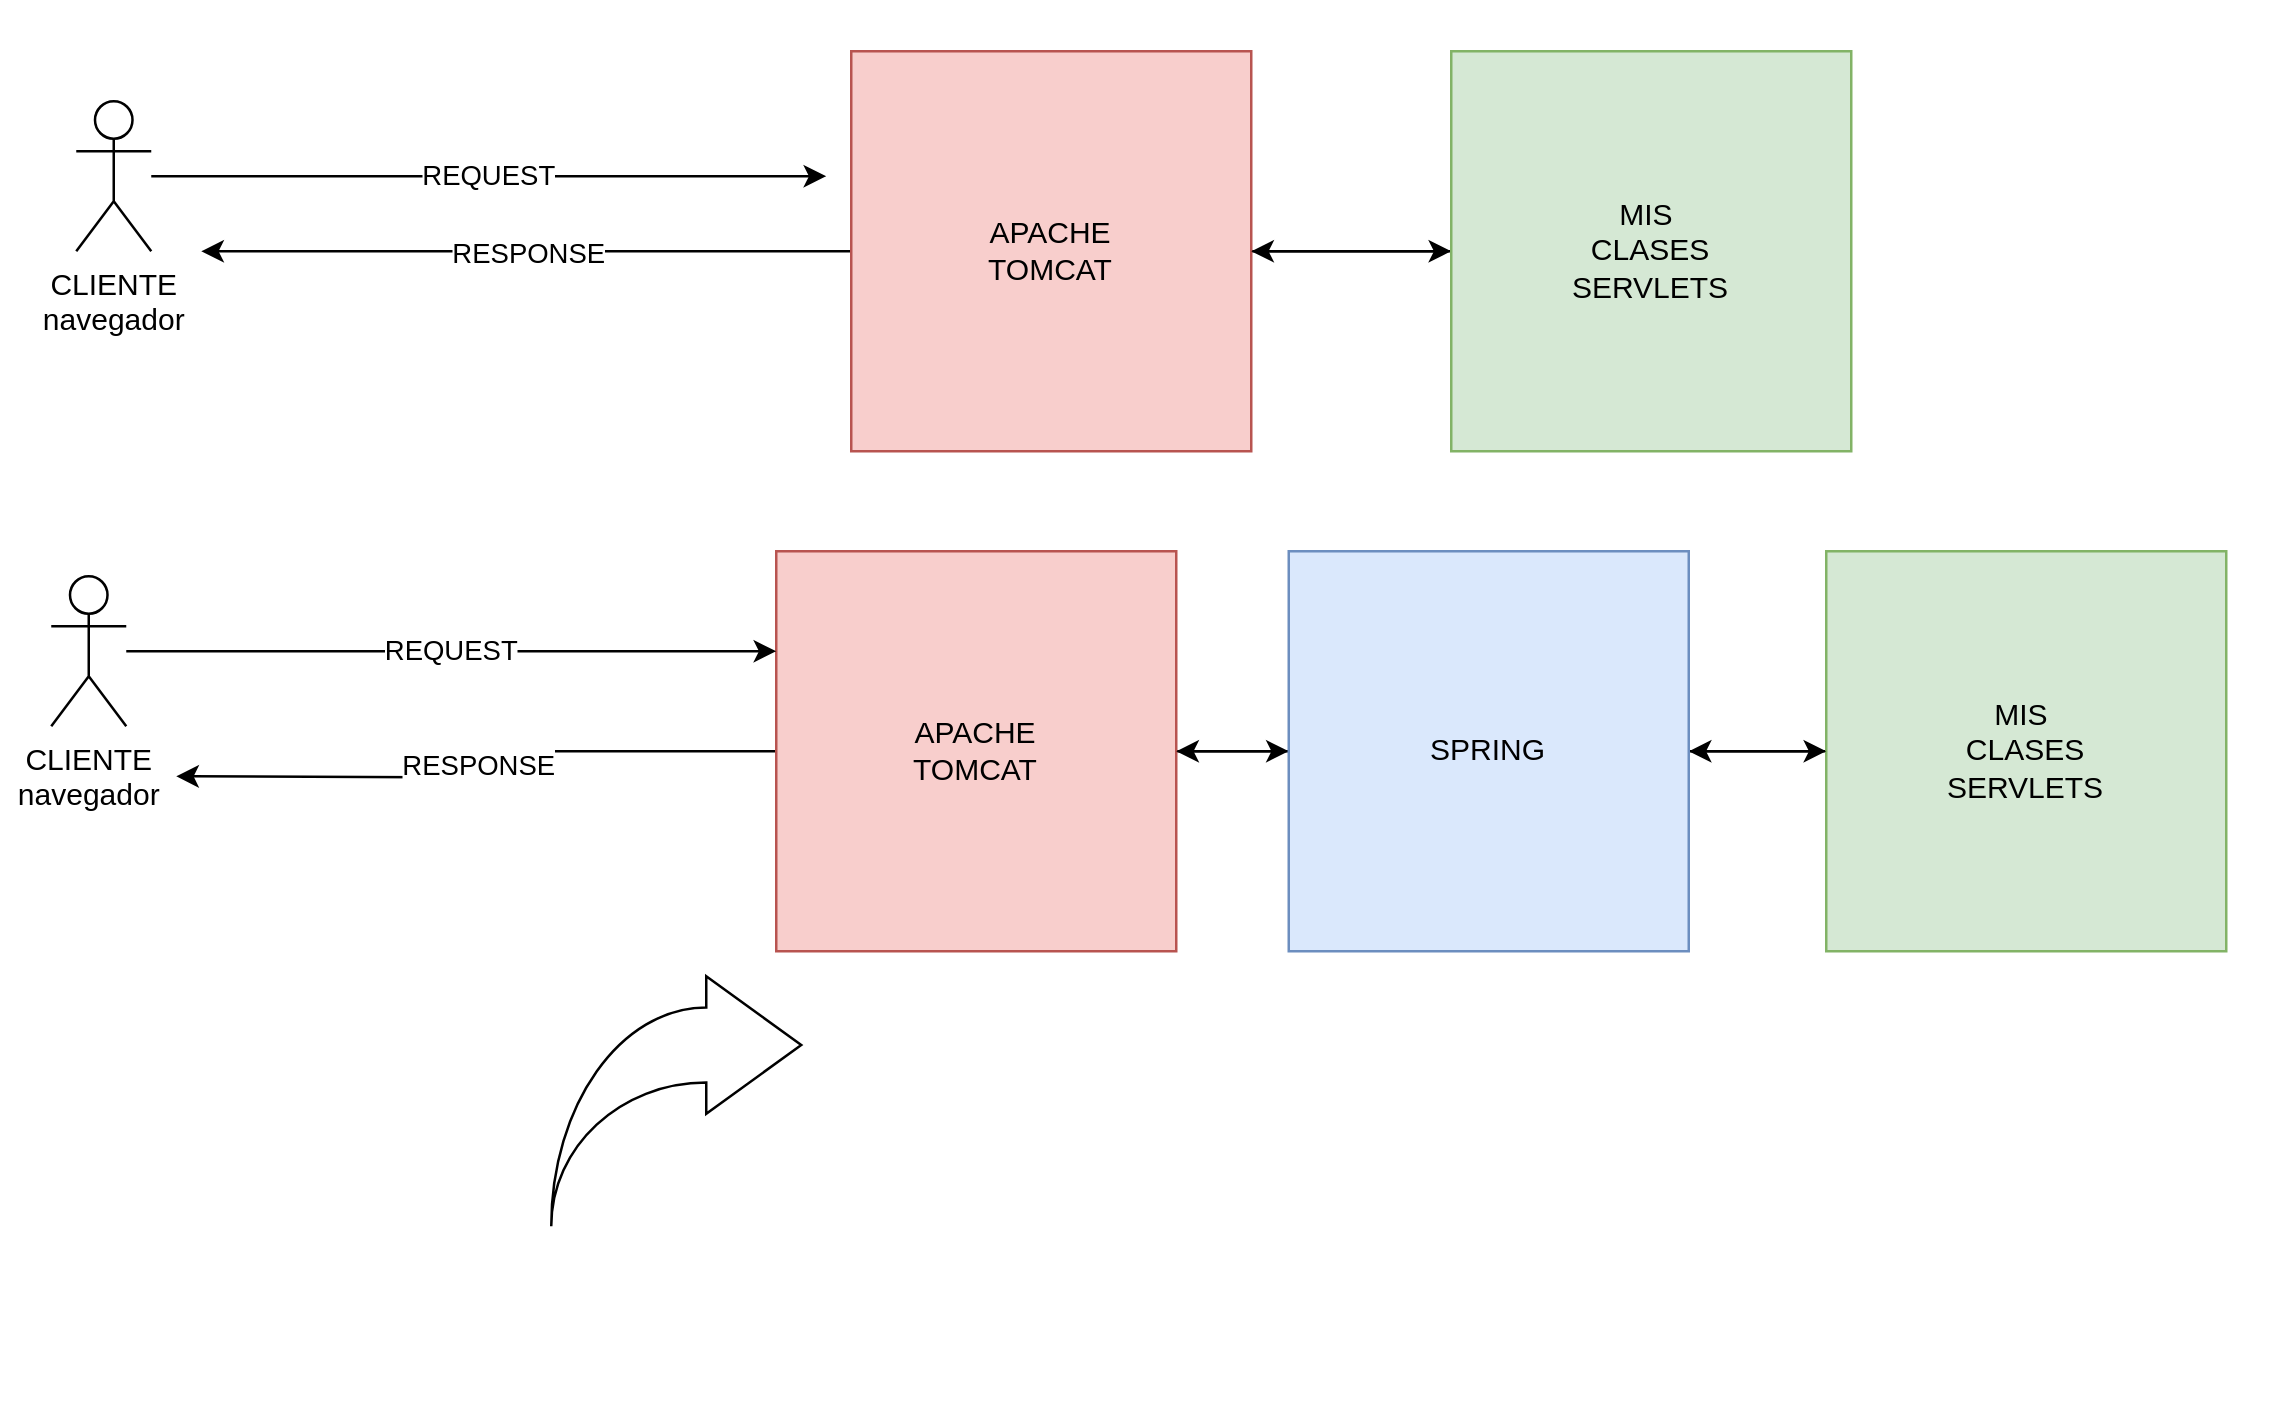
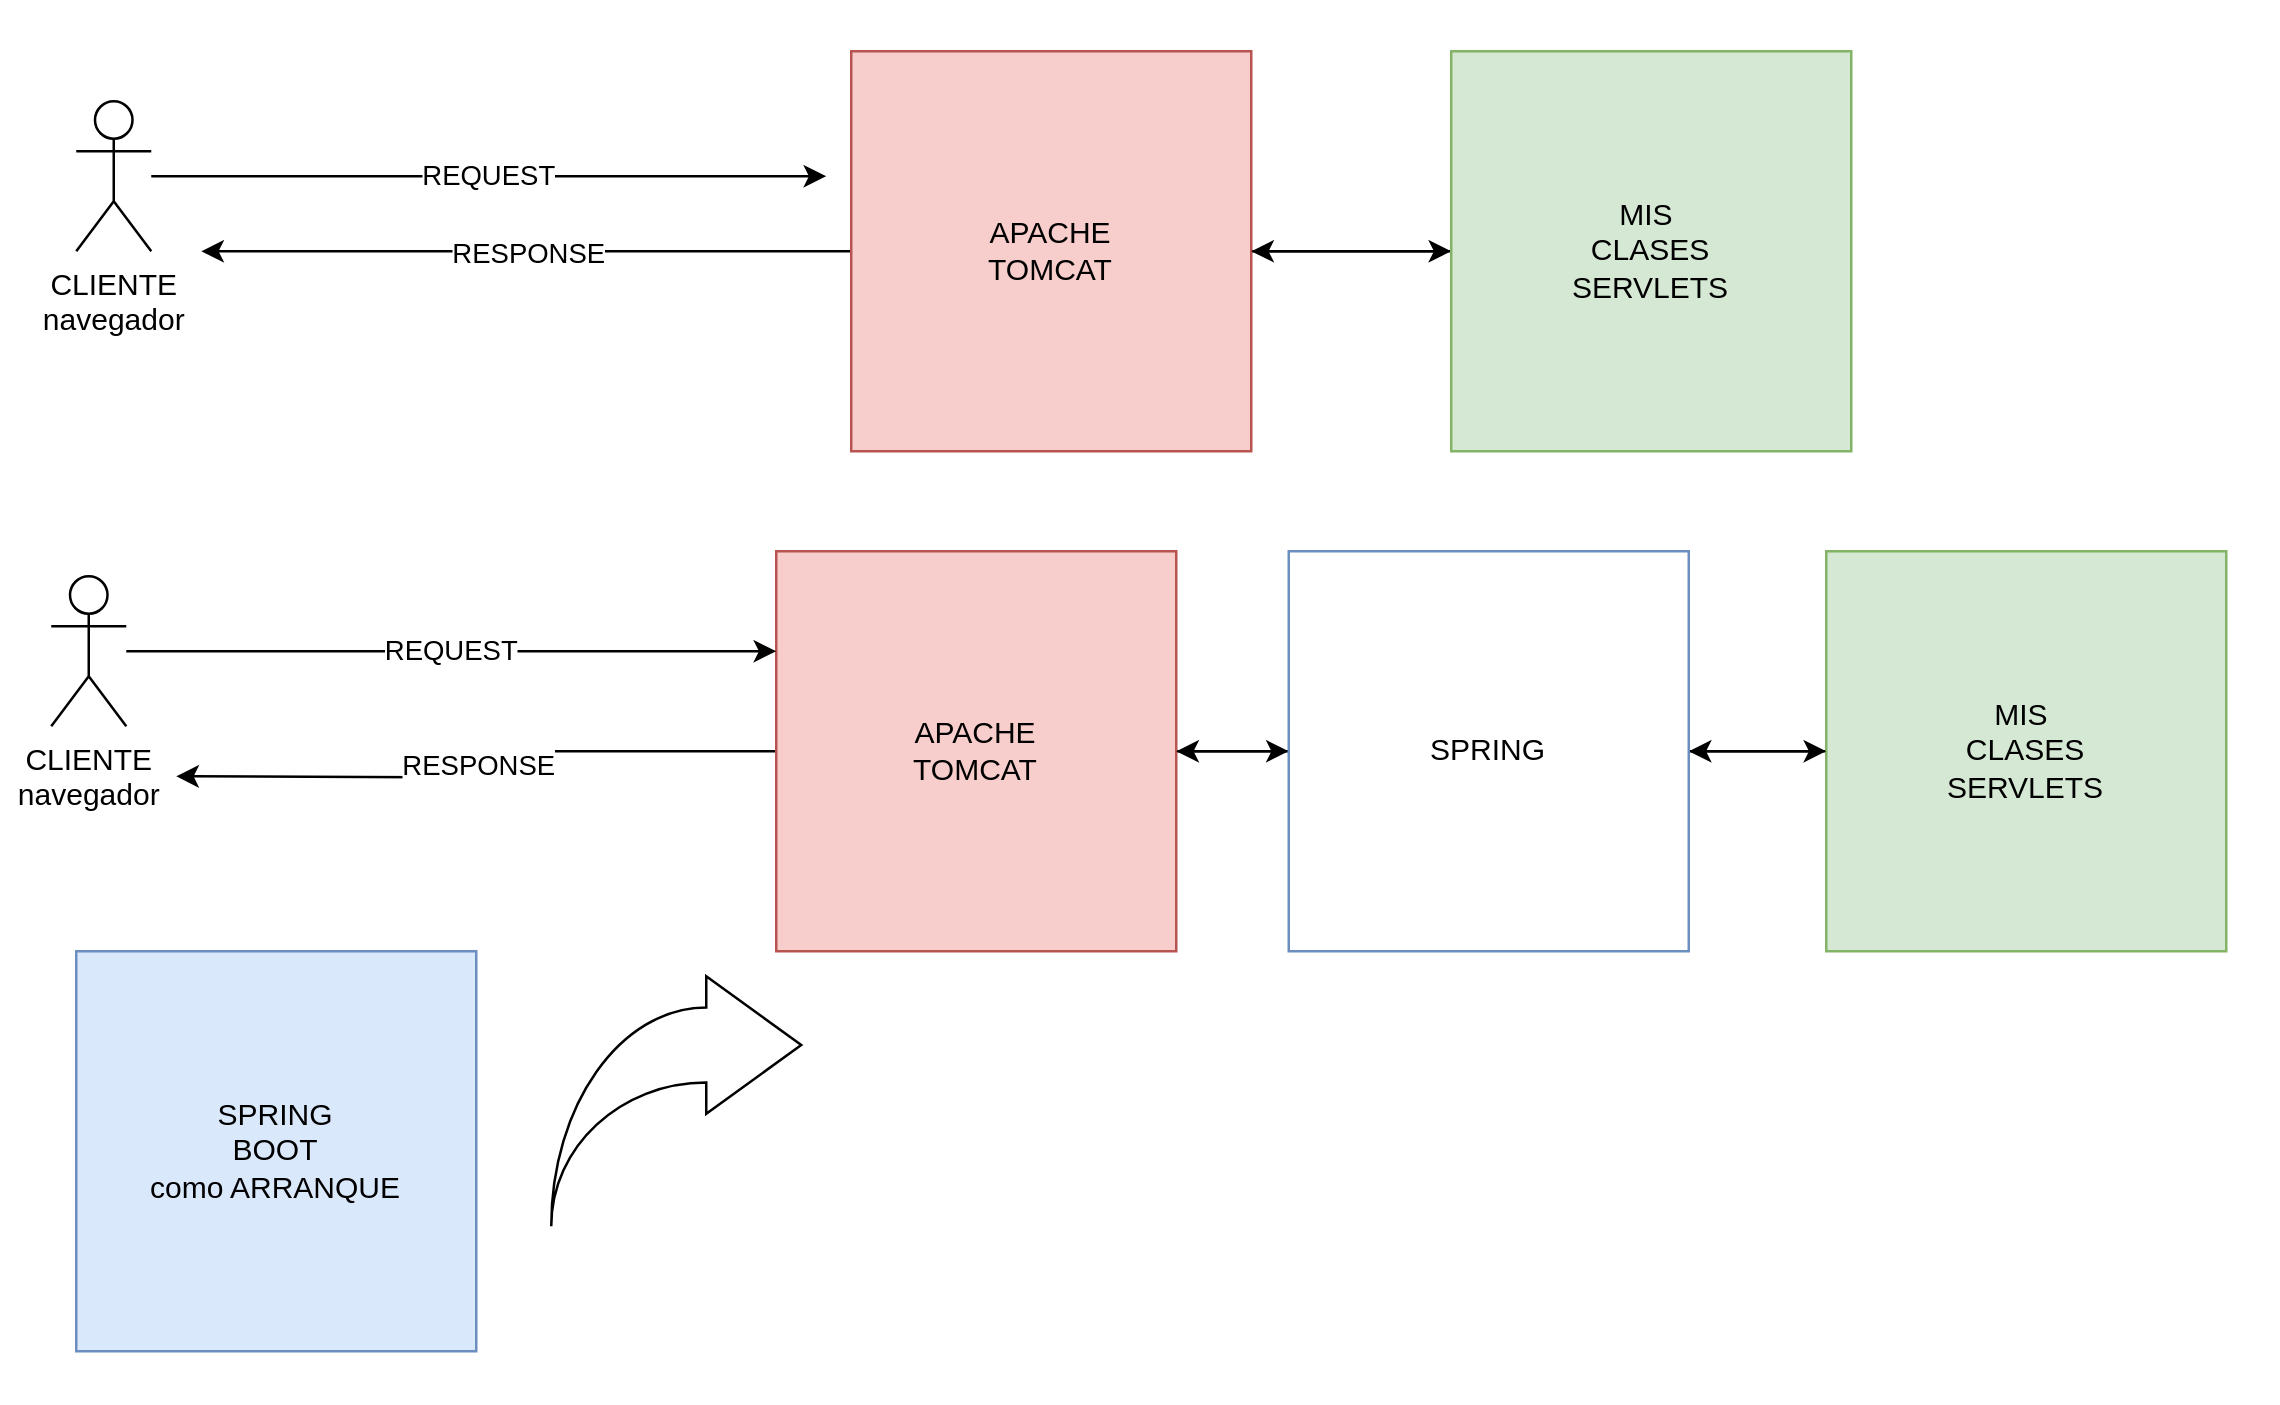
(1489, 751) -> (1489, 751)
none -> (276, 1151)
